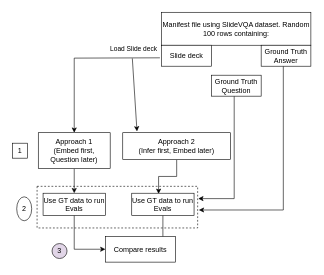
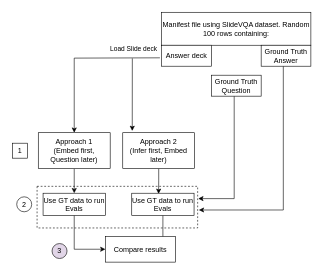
(187, 56) -> (187, 56)
(177, 146) -> (159, 151)
(24, 209) -> (24, 205)
